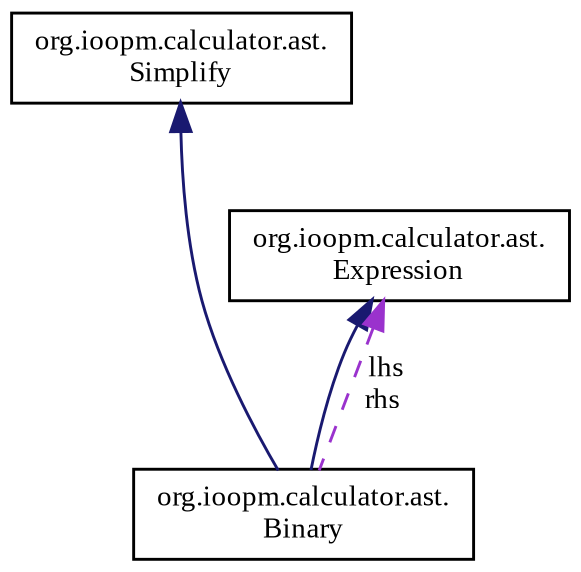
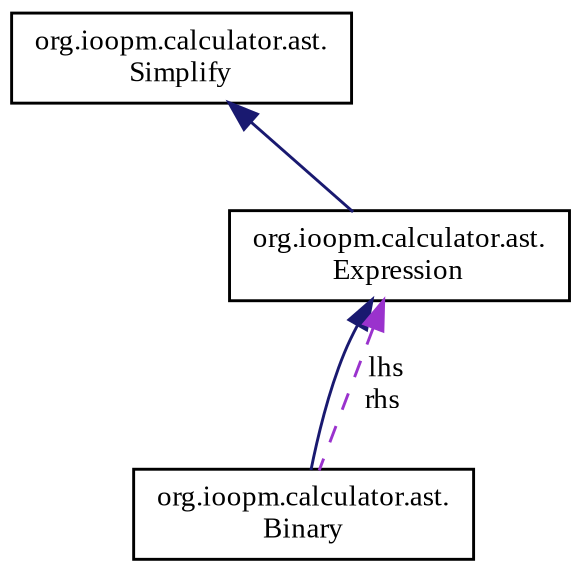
(204, 308) -> (302, 167)
